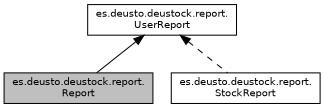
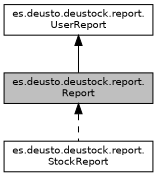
(208, 57) -> (78, 128)
